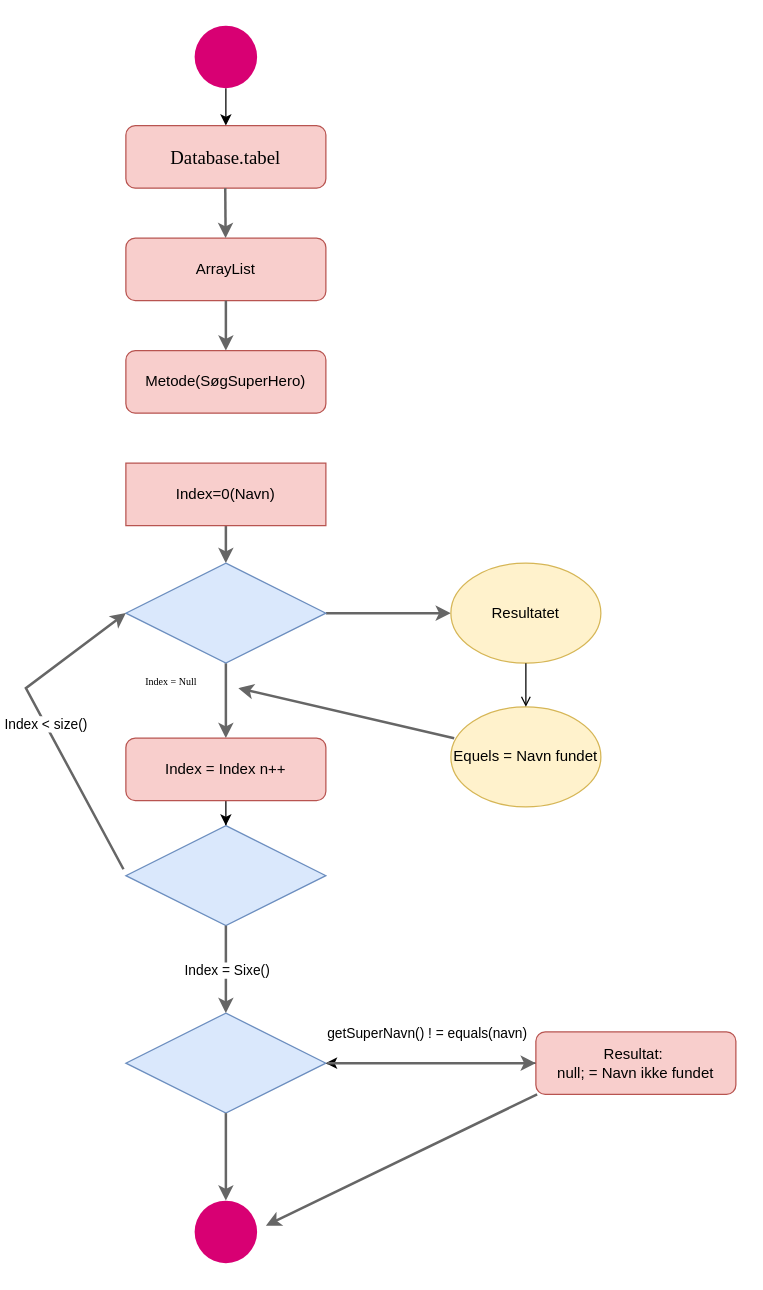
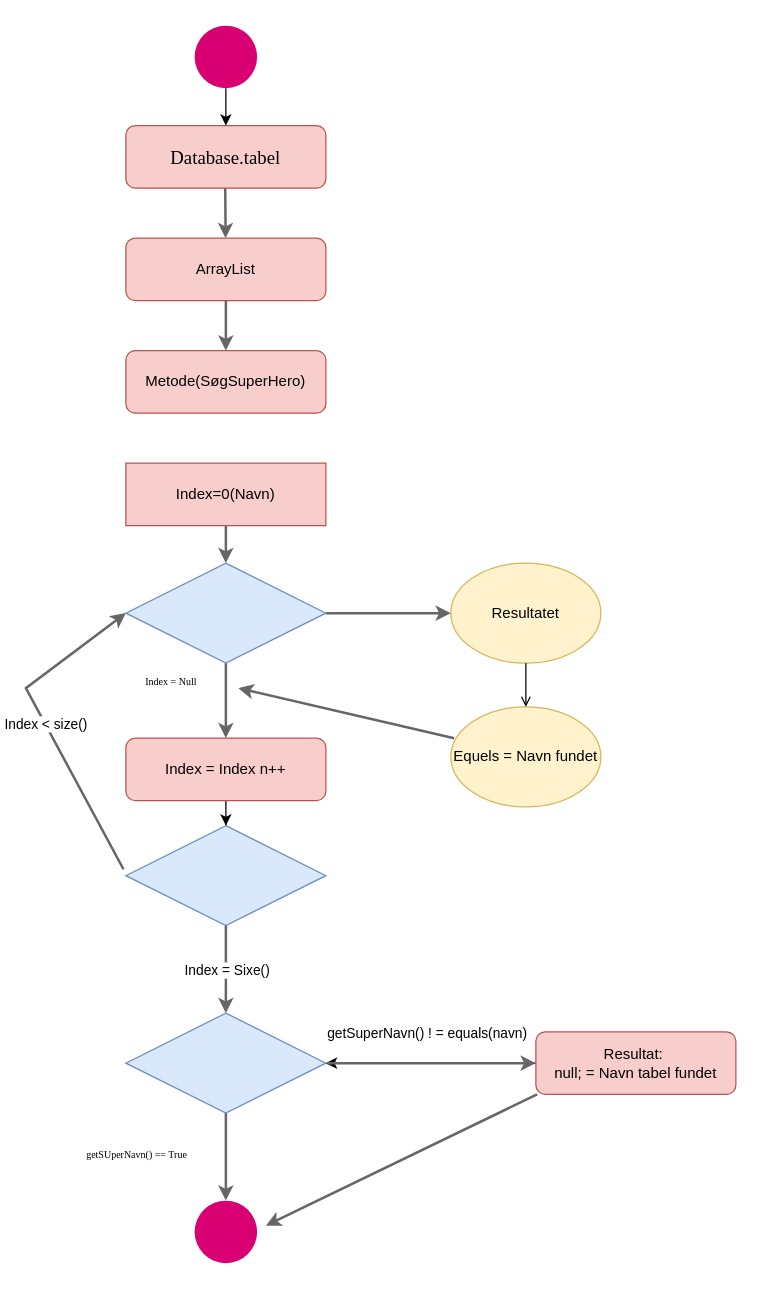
(636, 1063) -> (636, 1063)
none -> (137, 1154)
